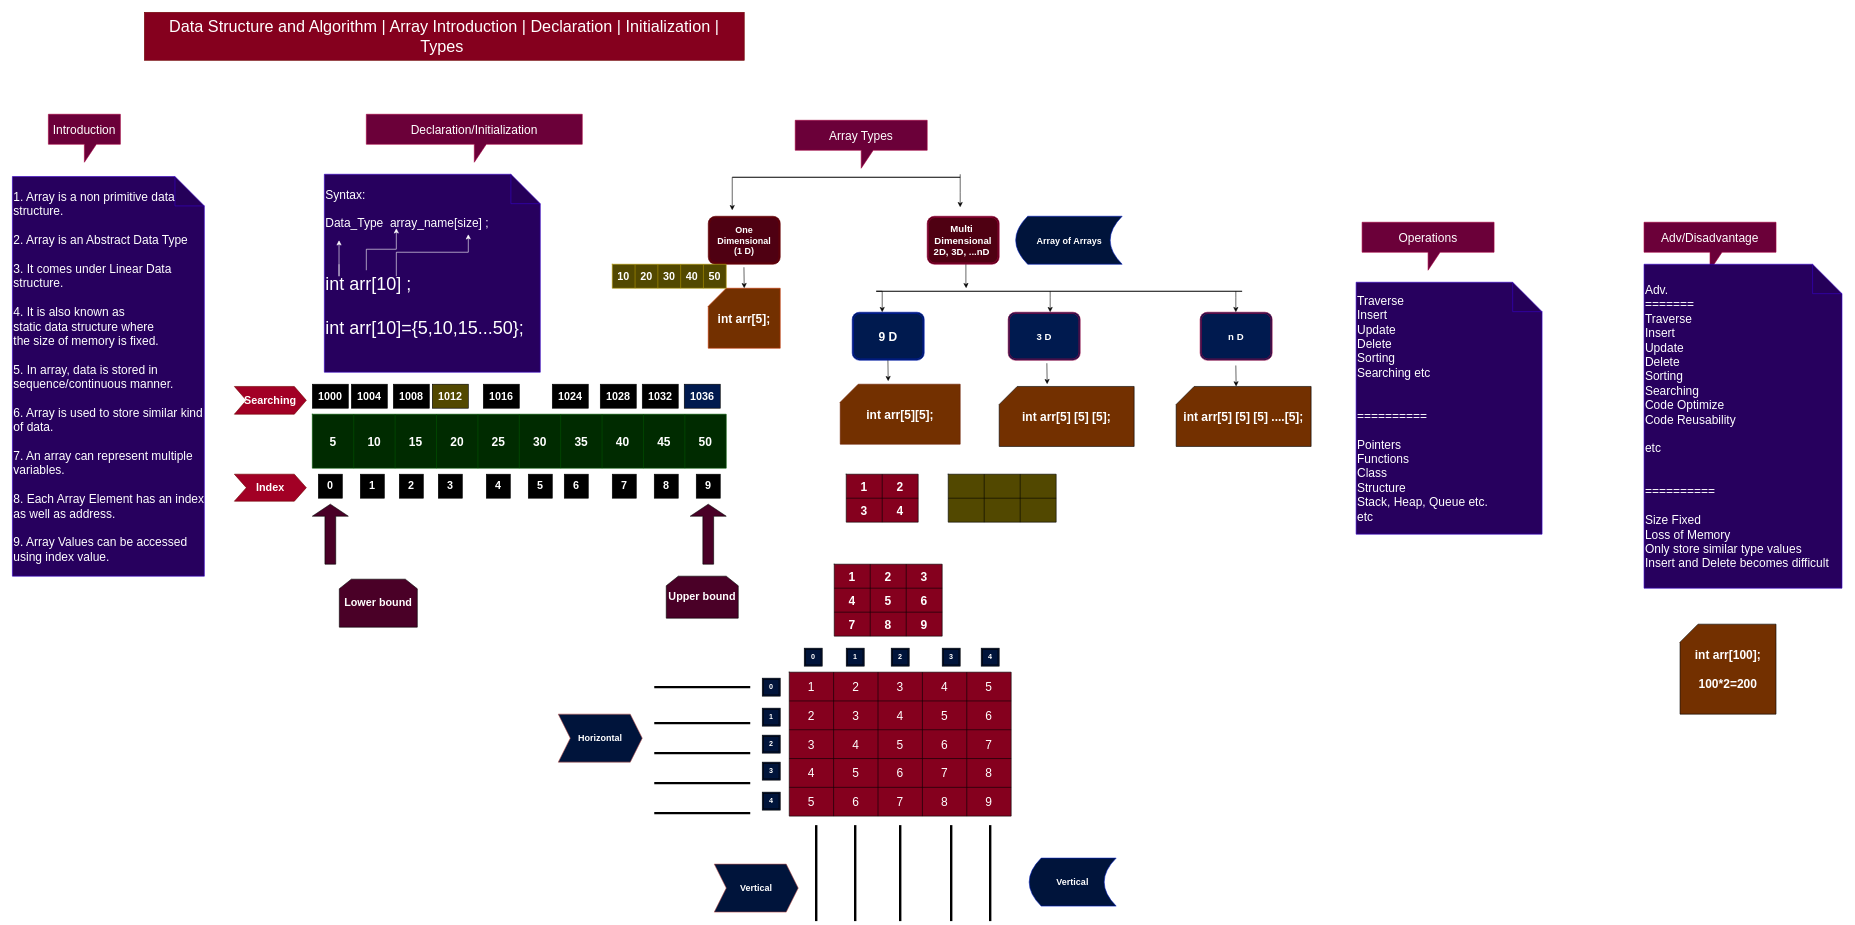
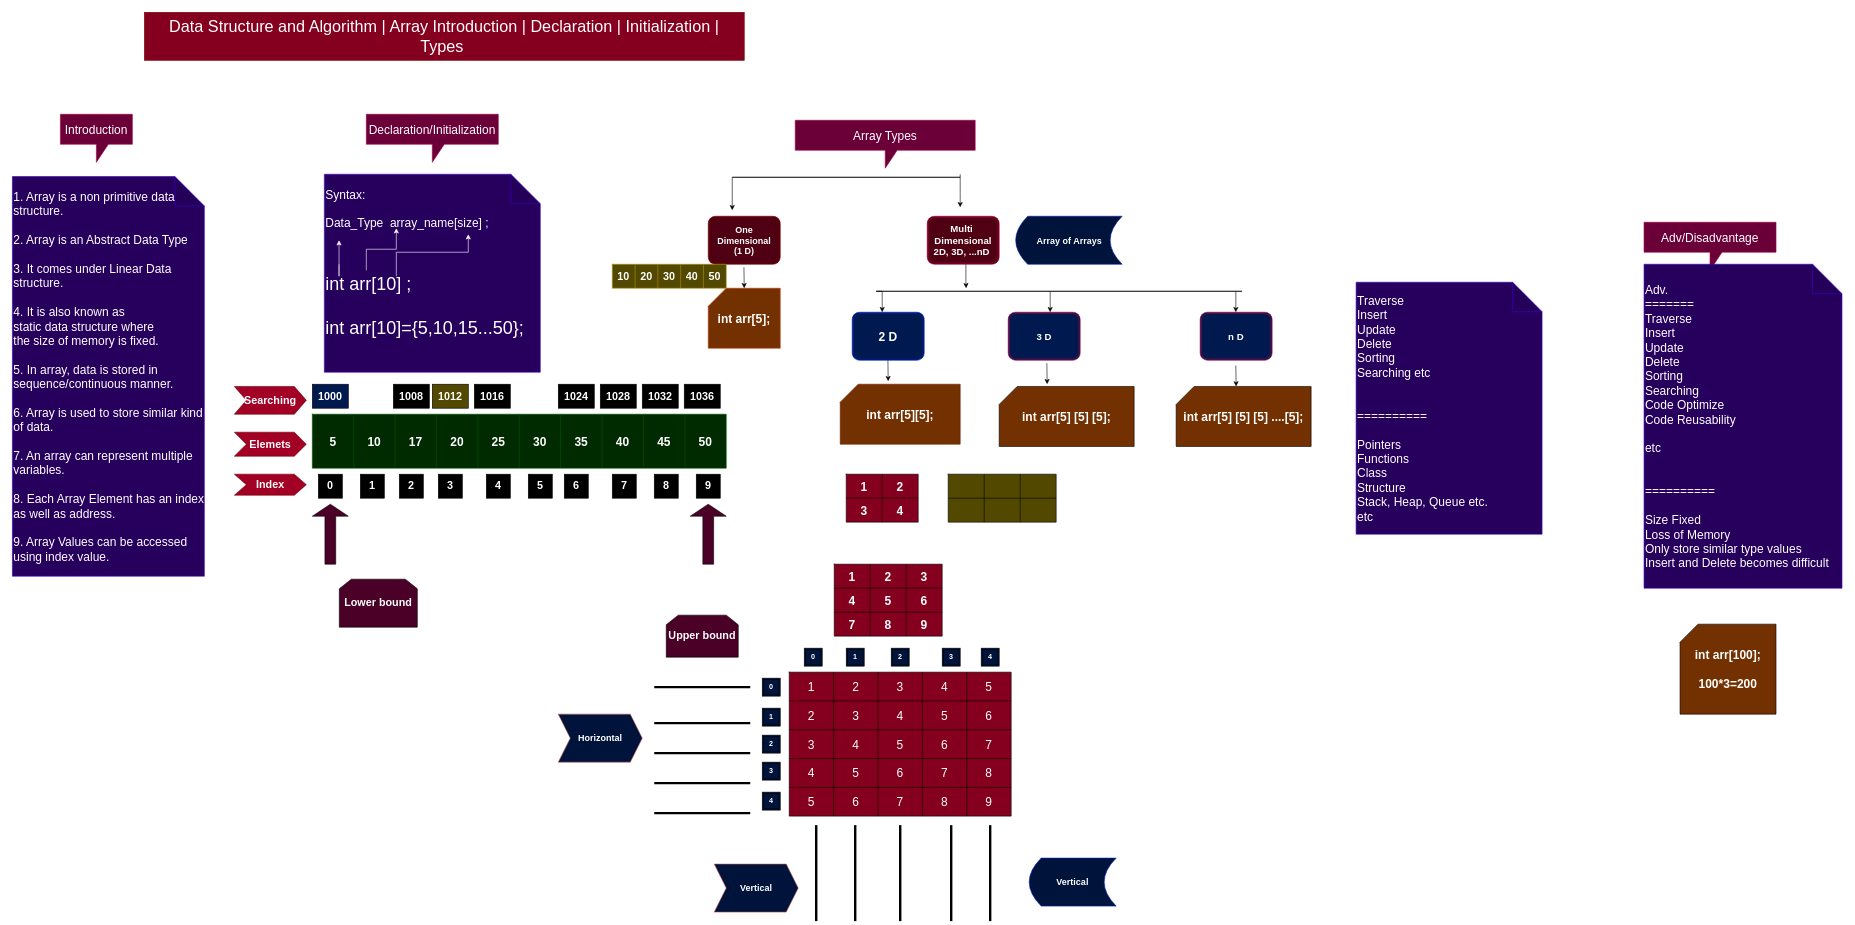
(84, 138) -> (96, 138)
(474, 138) -> (432, 138)
(861, 144) -> (885, 144)
(1428, 246) -> none
(888, 336) -> (888, 336)
(330, 396) -> (330, 396)
(369, 396) -> none
(501, 396) -> (492, 396)
(570, 396) -> (576, 396)
(702, 396) -> (702, 396)
(416, 441) -> (416, 441)
none -> (270, 444)
(270, 488) -> (270, 485)
(702, 597) -> (702, 636)
(1728, 669) -> (1728, 669)
